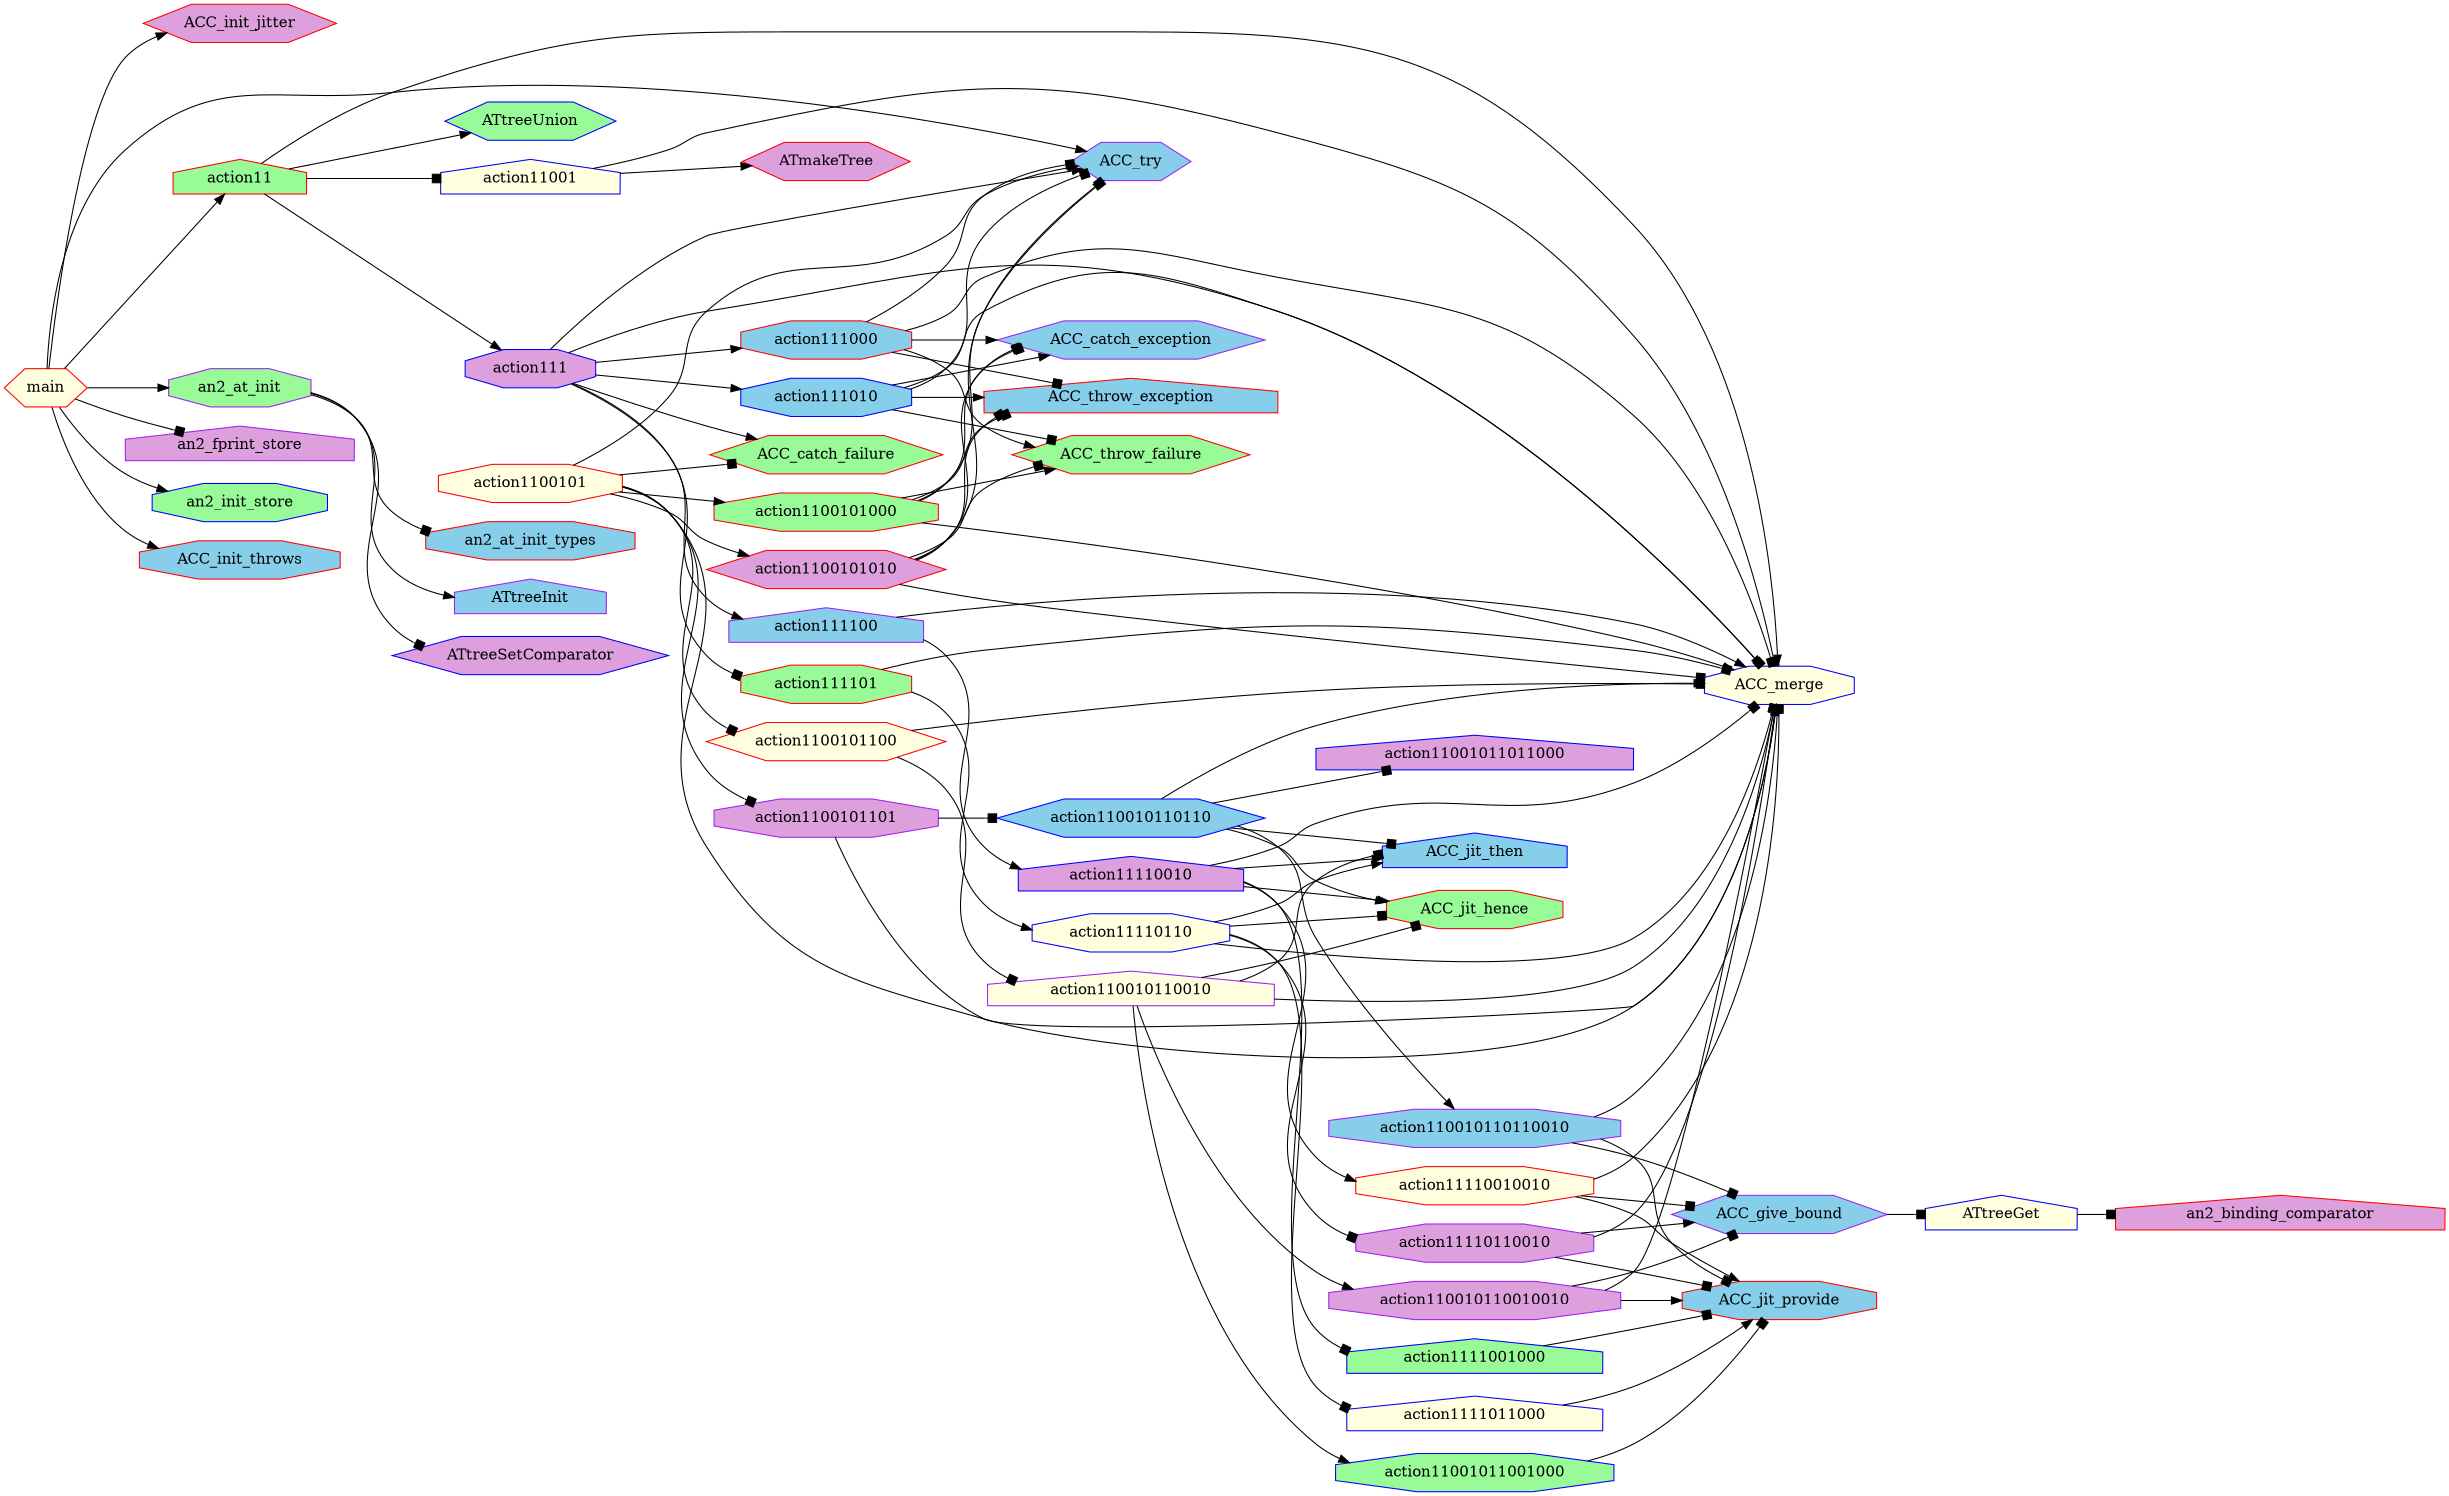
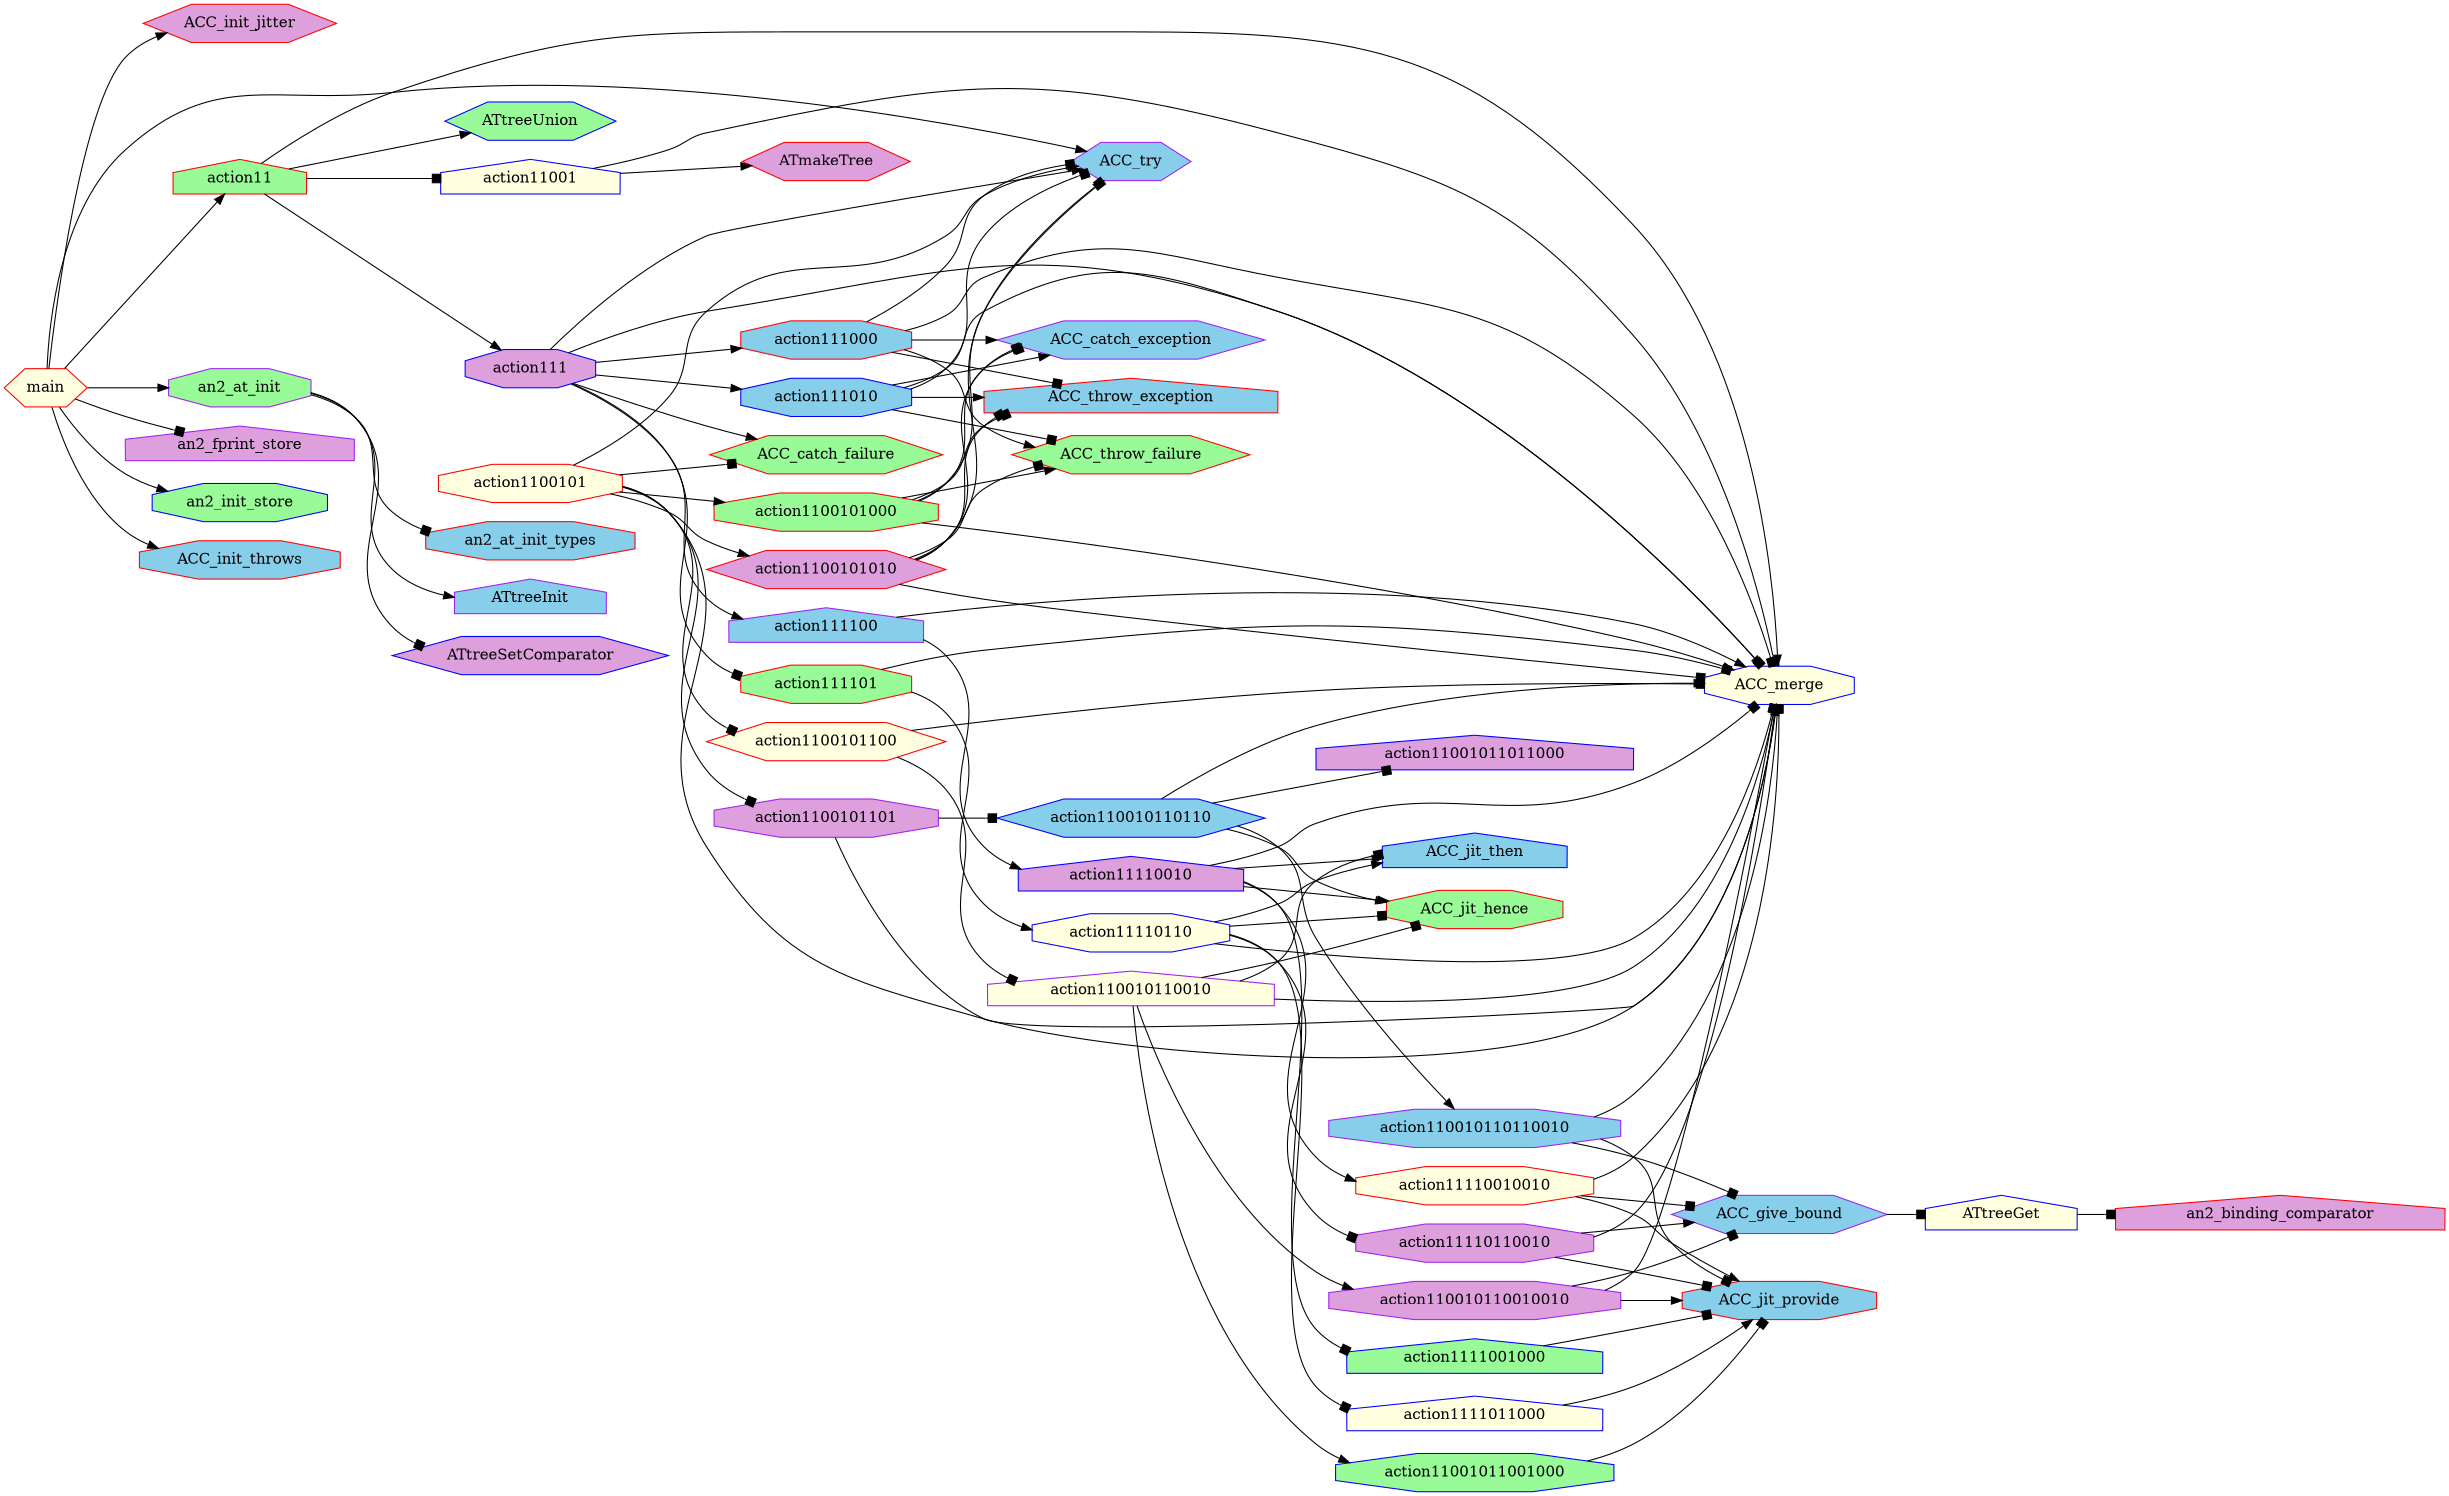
(1308, 836) -> none
